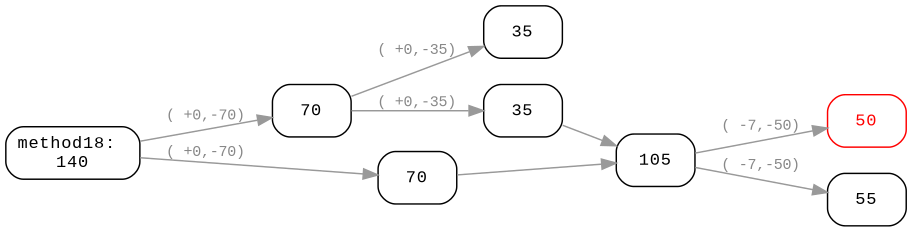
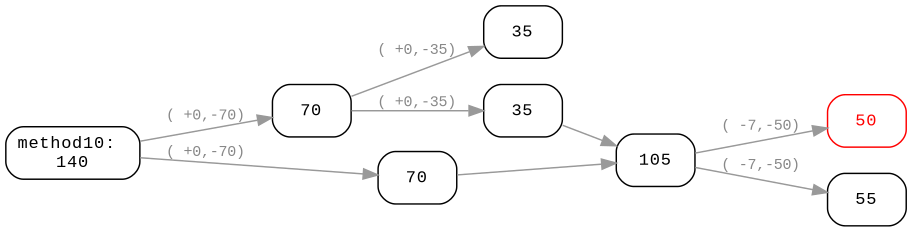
(73, 153) -> (73, 153)
